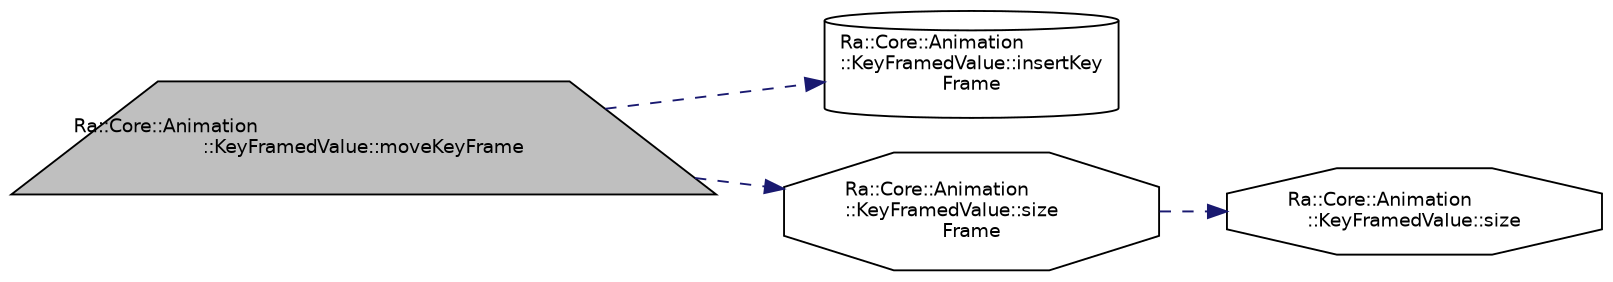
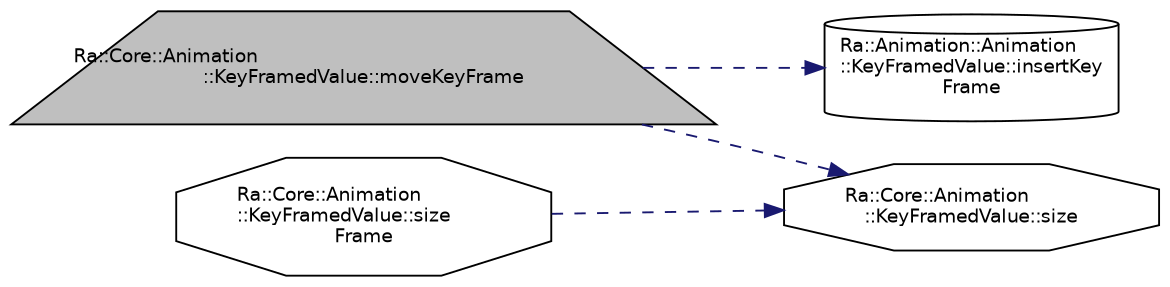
(972, 64) -> (972, 68)
(730, 182) -> (736, 146)
